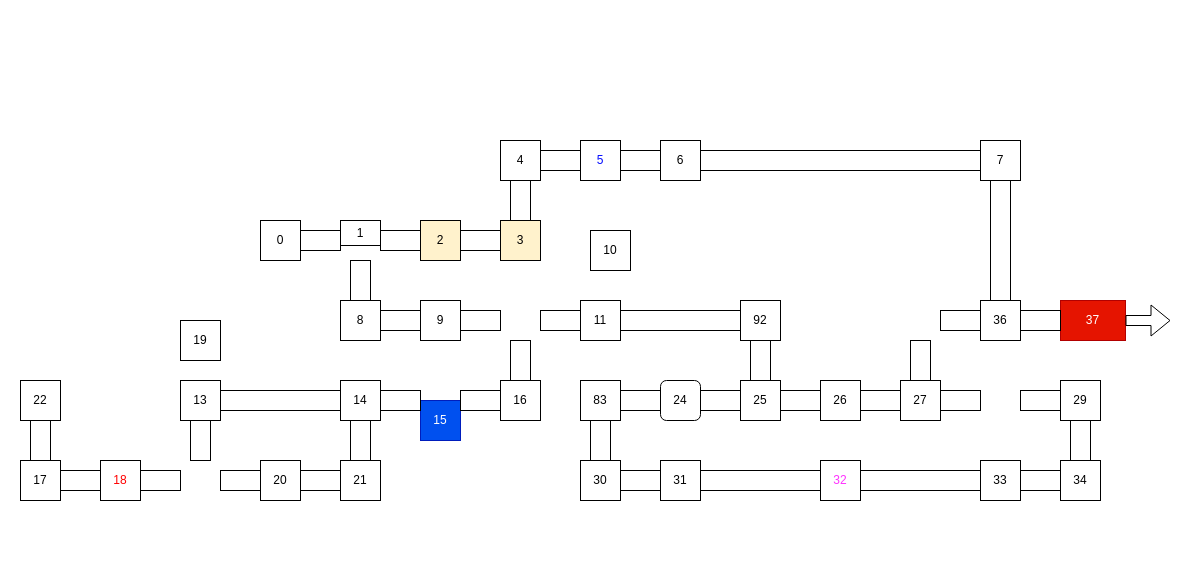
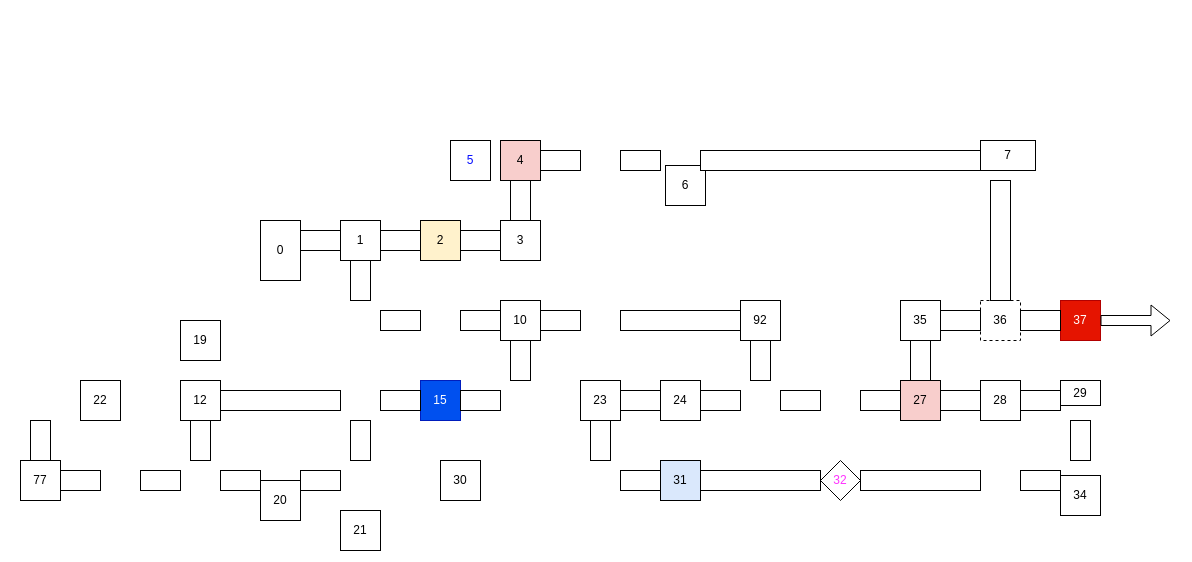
(521, 161) -> (521, 161)
(601, 161) -> (471, 161)
(681, 161) -> (686, 186)
(1001, 161) -> (1008, 156)
(361, 233) -> (361, 241)
(281, 241) -> (281, 251)
(521, 241) -> (521, 241)
(611, 251) -> (521, 321)
(361, 321) -> none
(441, 321) -> none
(601, 321) -> none
none -> (921, 321)
(1001, 321) -> (1001, 321)
(1093, 321) -> (1081, 321)
(41, 401) -> (101, 401)
(201, 401) -> (201, 401)
(361, 401) -> none
(521, 401) -> none
(601, 401) -> (601, 401)
(681, 401) -> (681, 401)
(761, 401) -> none
(841, 401) -> none
(921, 401) -> (921, 401)
none -> (1001, 401)
(1081, 401) -> (1081, 393)
(441, 421) -> (441, 401)
(41, 481) -> (41, 481)
(121, 481) -> none
(281, 481) -> (281, 501)
(361, 481) -> (361, 531)
(601, 481) -> (461, 481)
(681, 481) -> (681, 481)
(841, 481) -> (841, 481)
(1001, 481) -> none
(1081, 481) -> (1081, 496)
